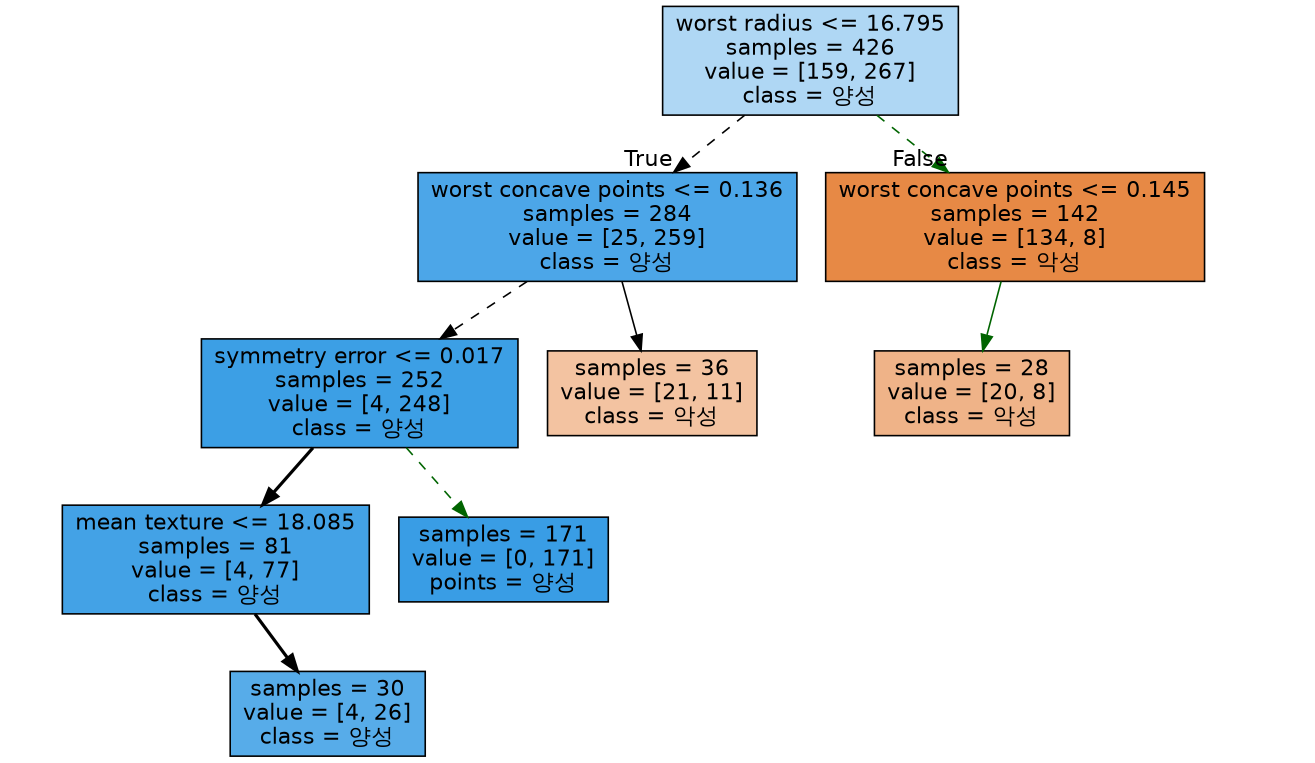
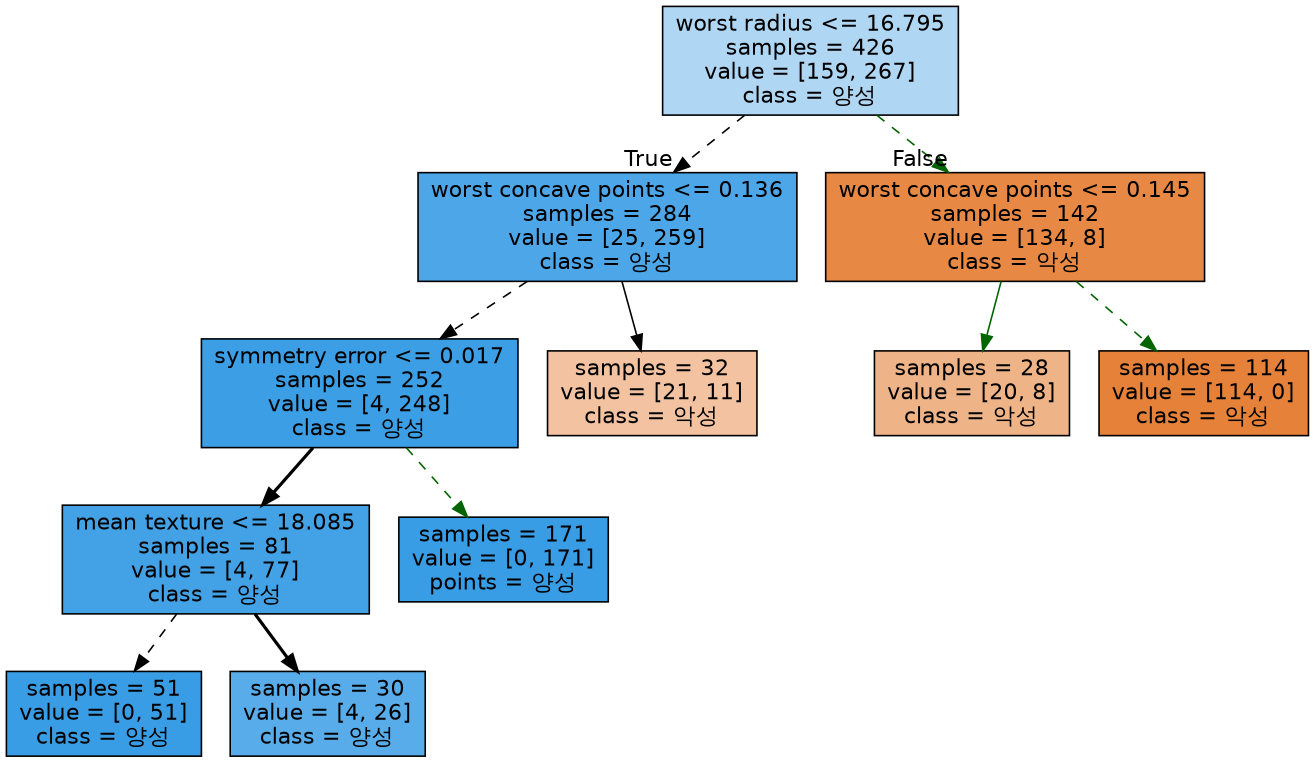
(652, 393) -> (652, 393)
none -> (1204, 393)
none -> (104, 714)
